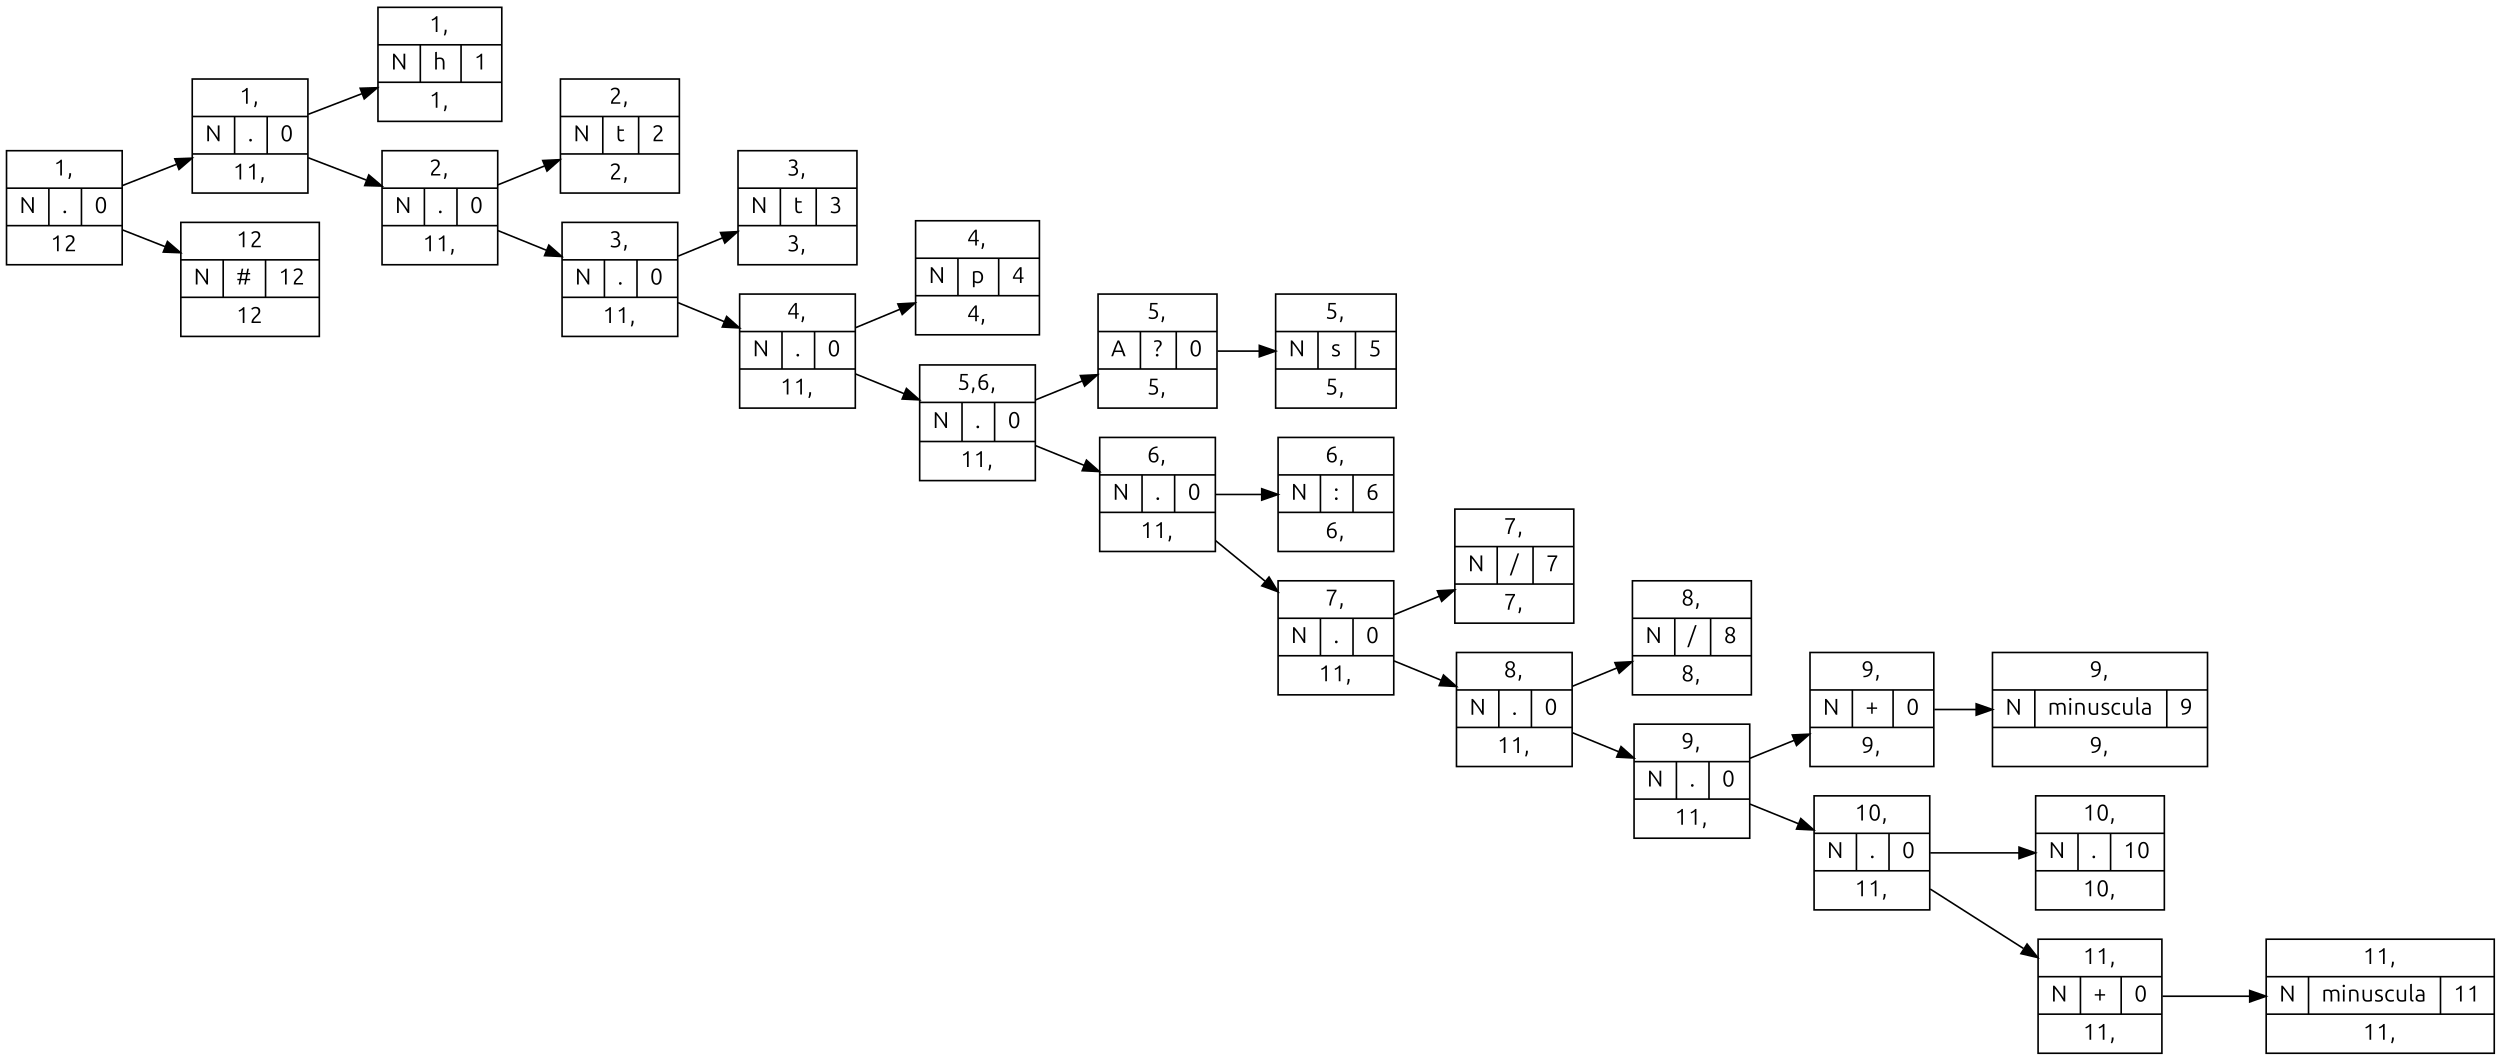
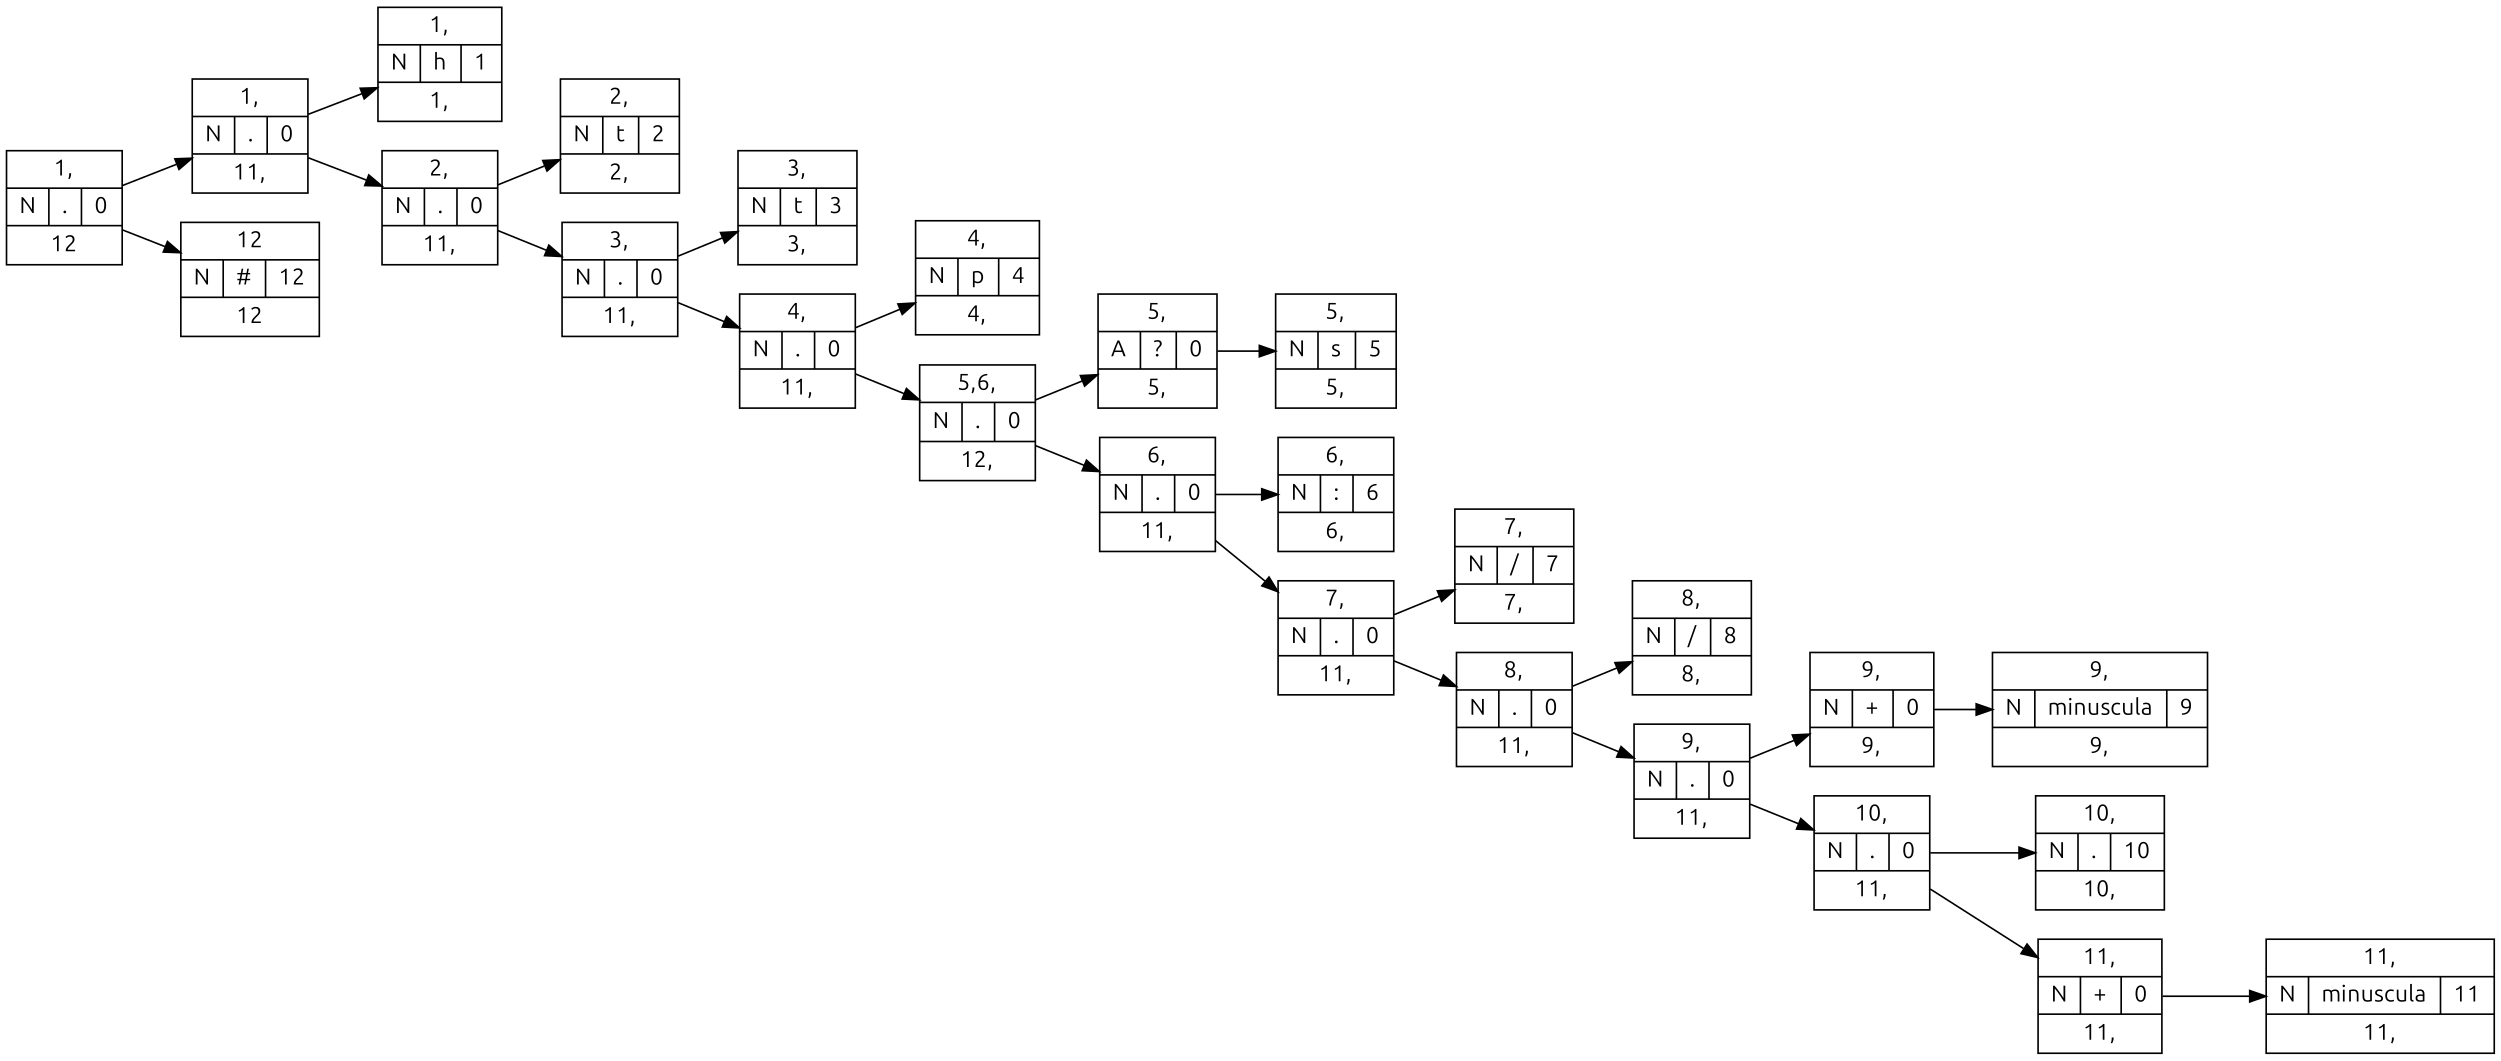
(978, 460) -> (978, 460)
